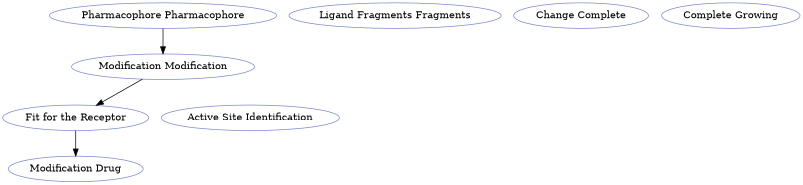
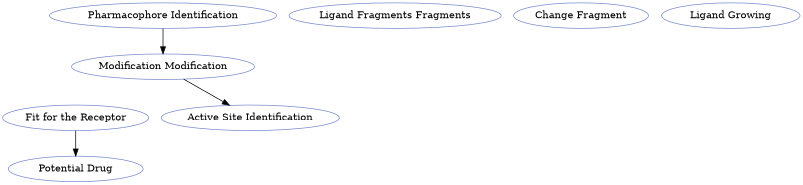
(163, 16) -> (163, 16)
(581, 16) -> (581, 16)
(731, 16) -> (731, 16)
(123, 90) -> (203, 90)
(76, 169) -> (76, 169)
